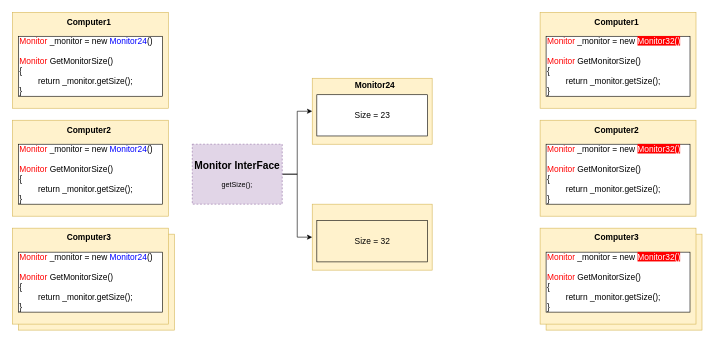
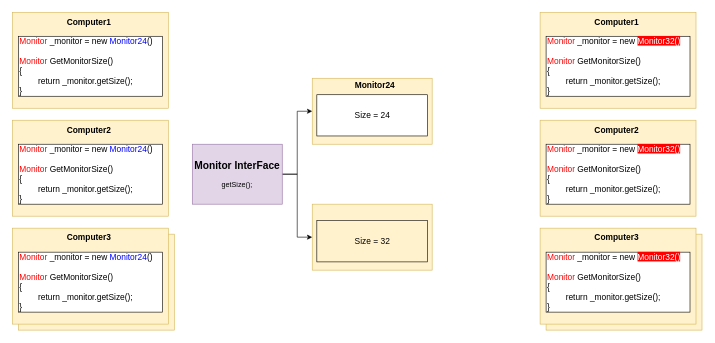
(373, 116) -> (373, 116)
(237, 174) -> (237, 174)
